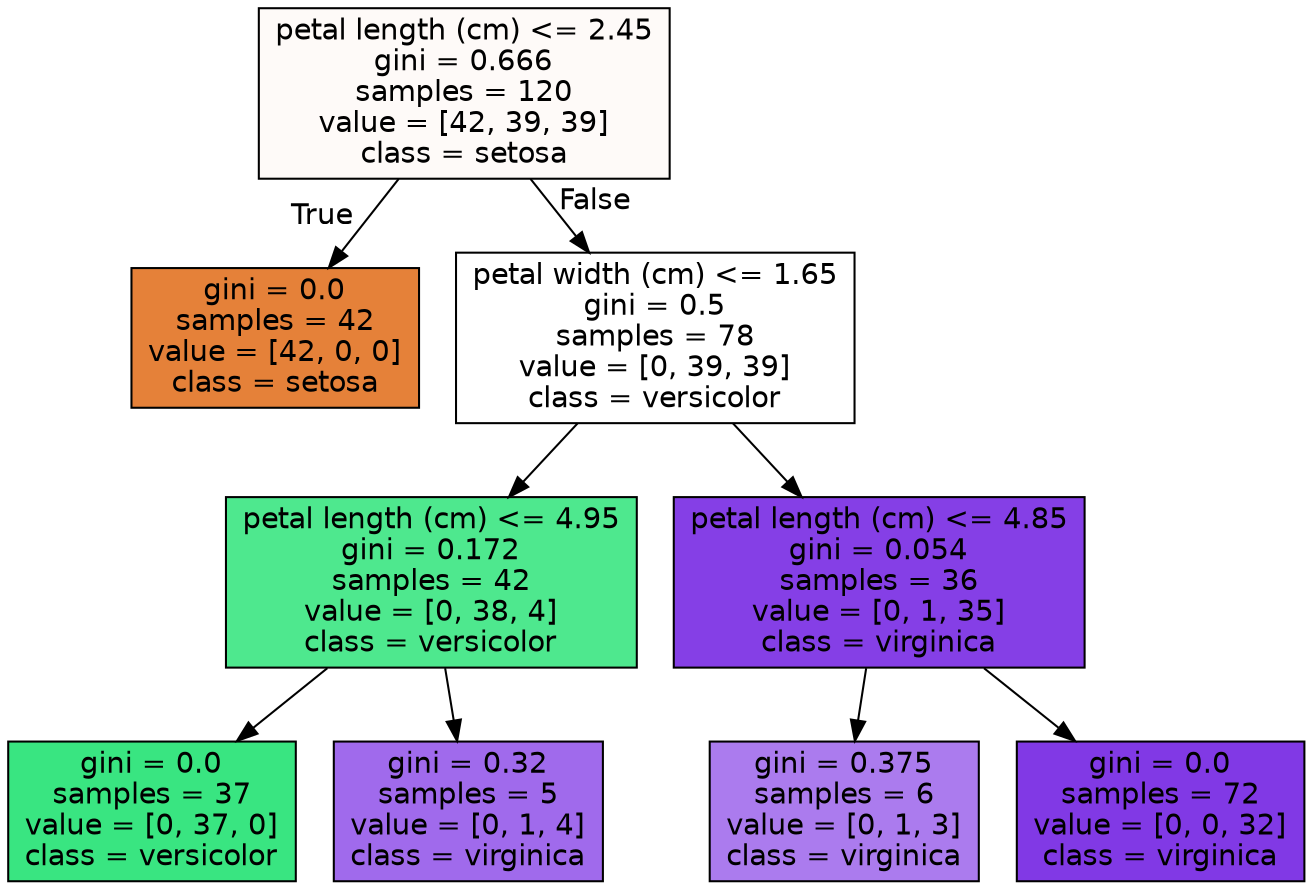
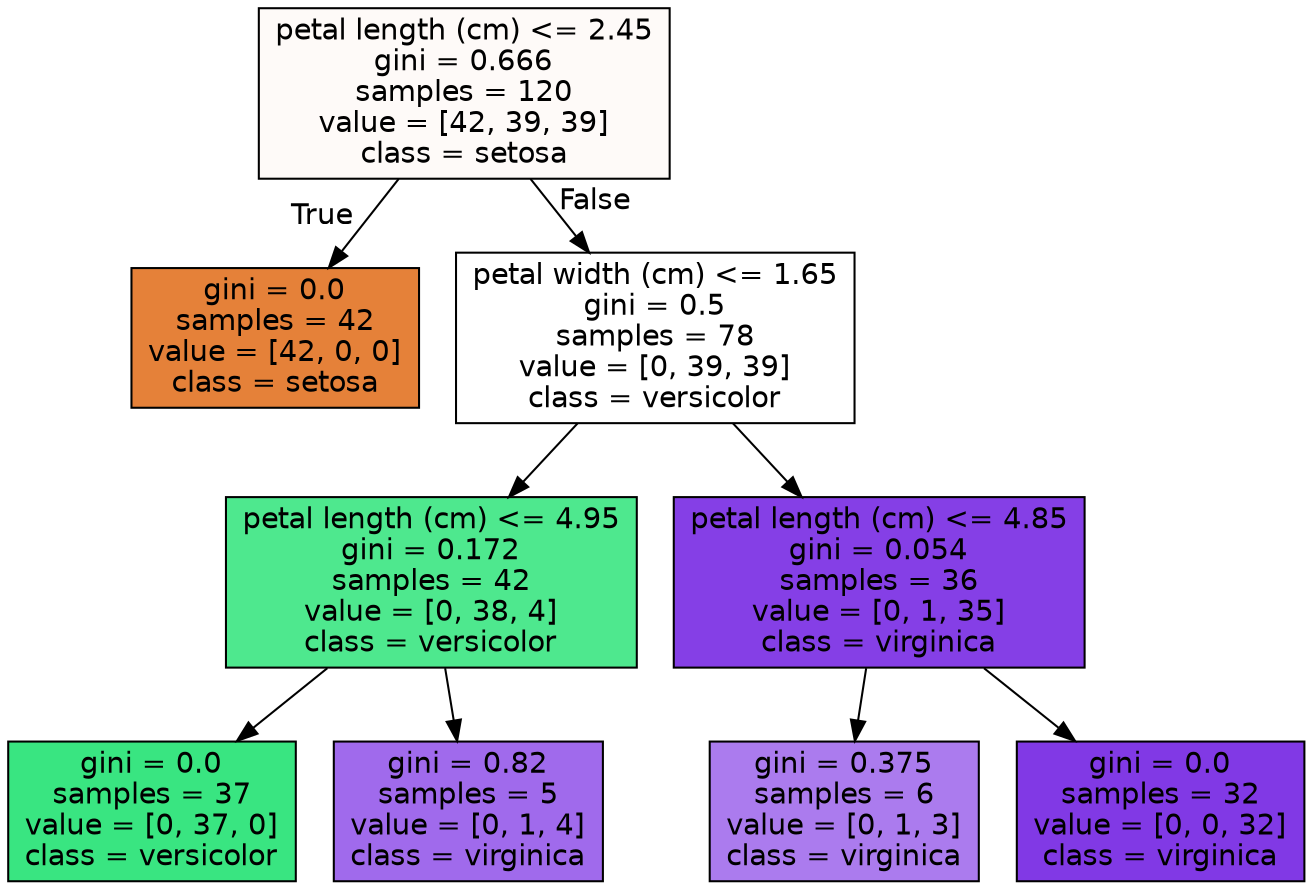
(468, 811) -> (468, 811)
(1161, 811) -> (1161, 811)
